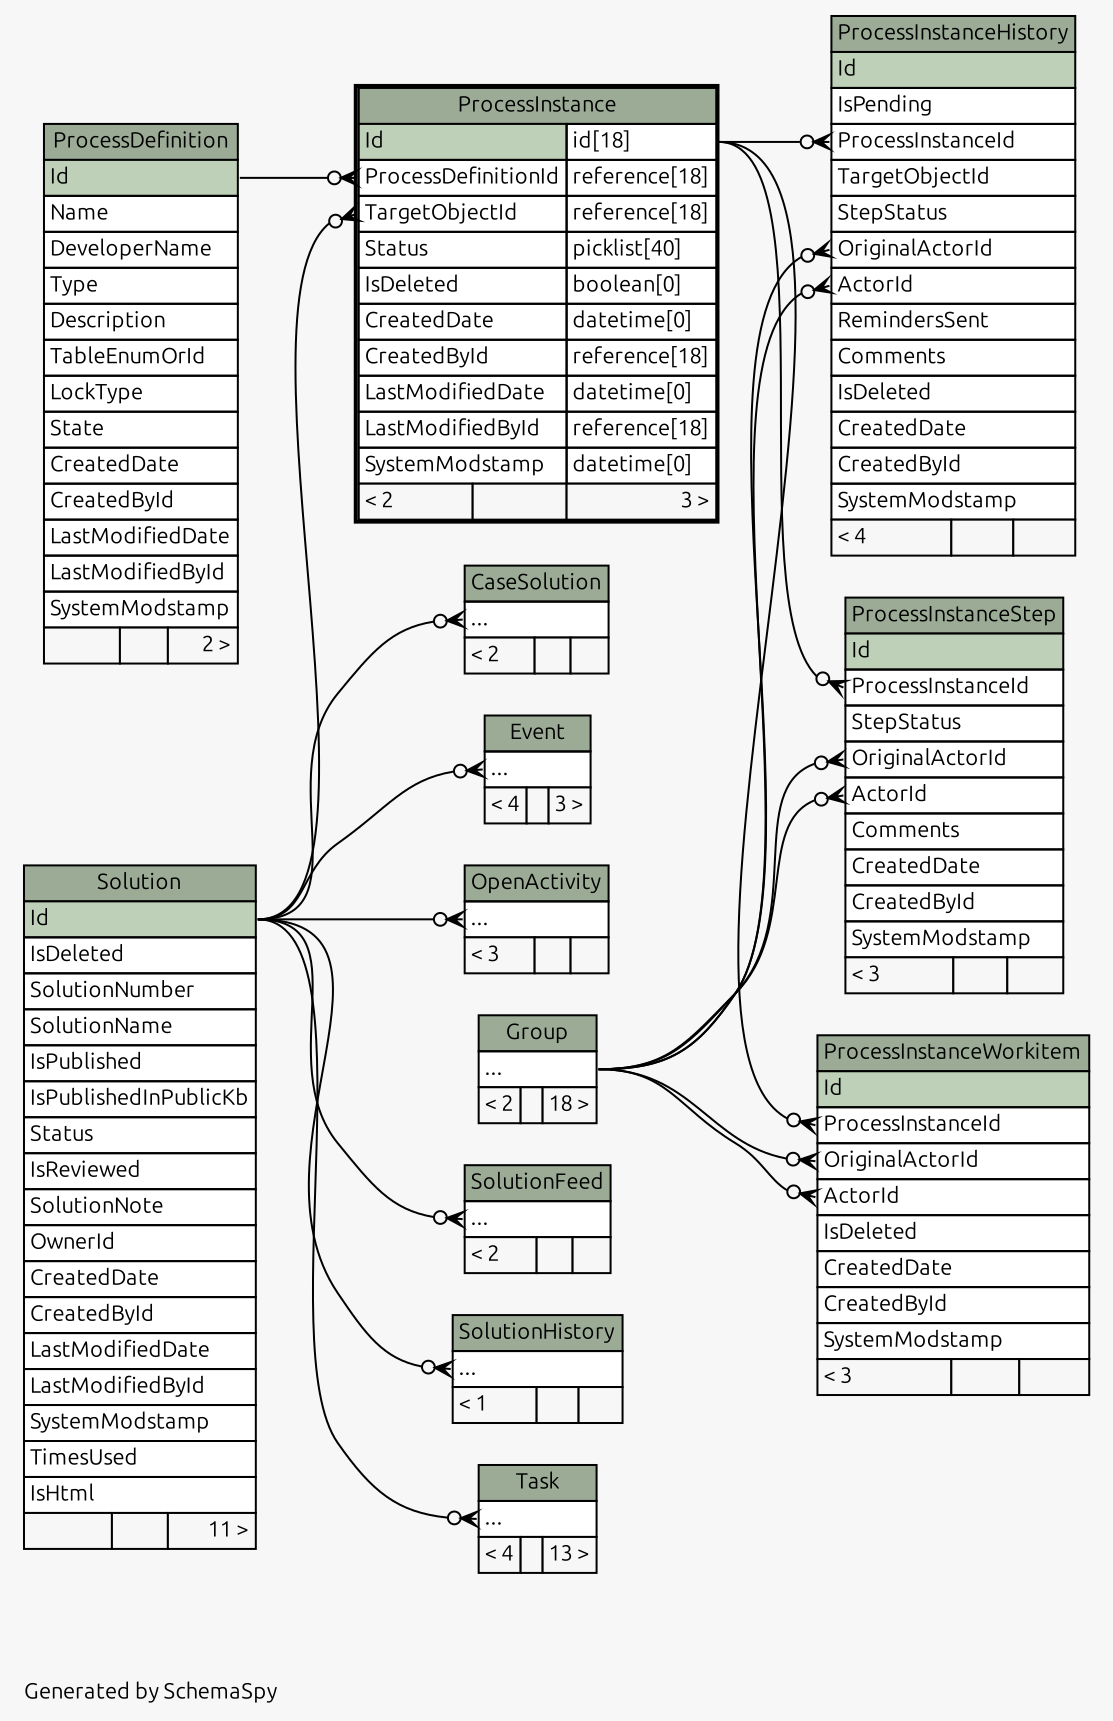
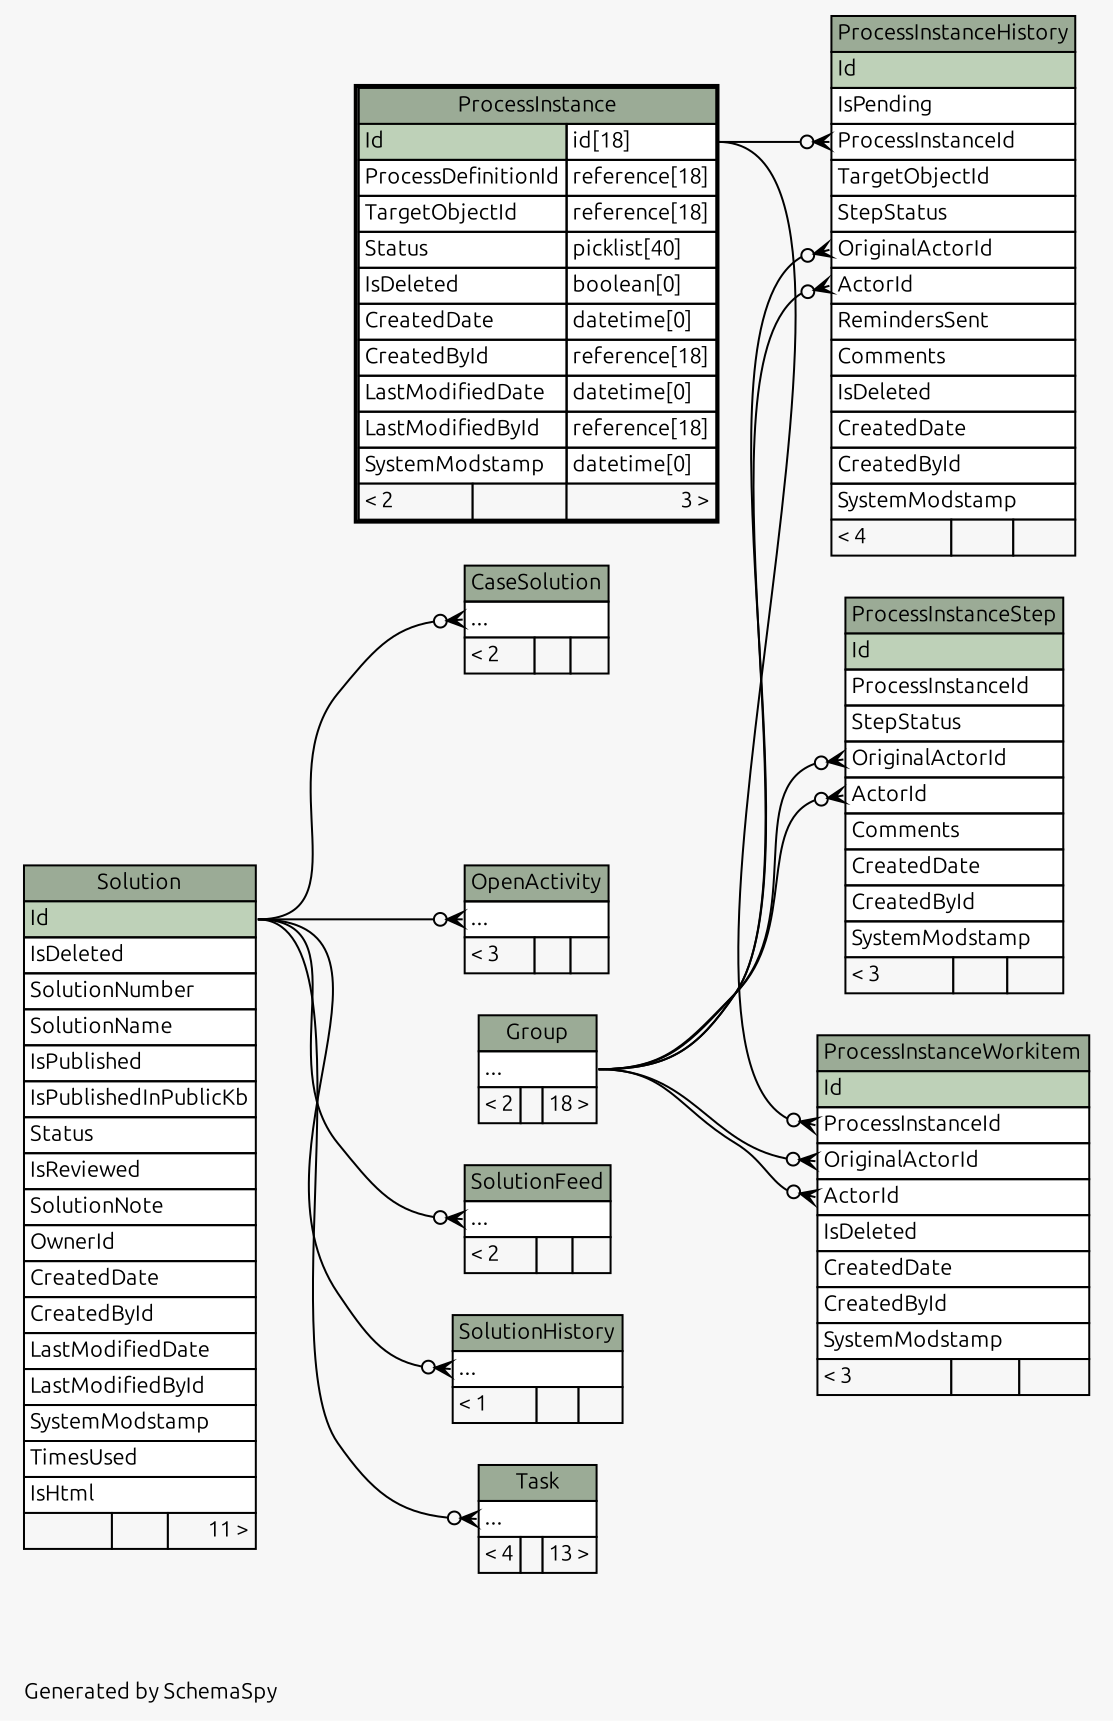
(776, 260) -> none
(140, 394) -> none
(308, 580) -> none
(537, 769) -> none
